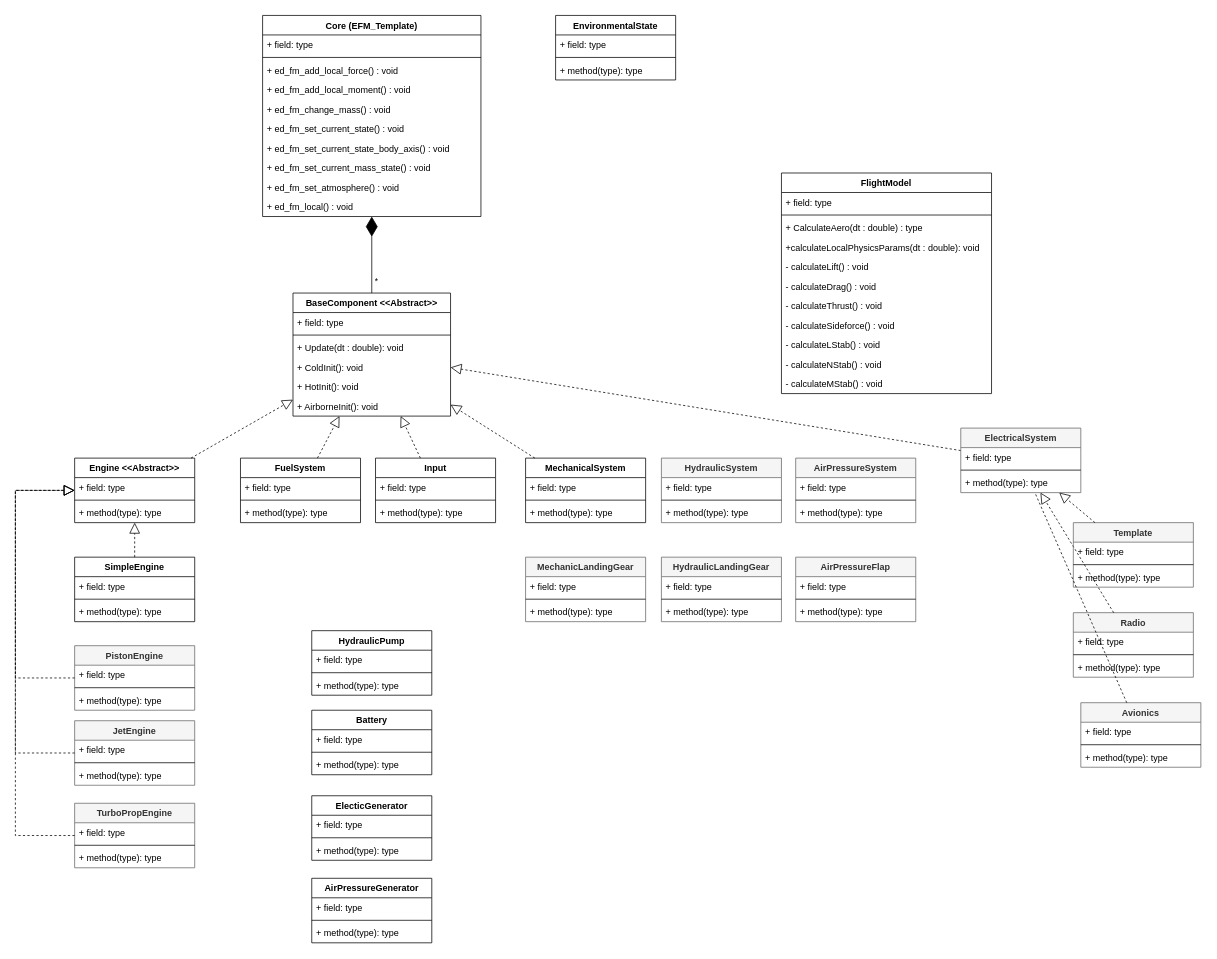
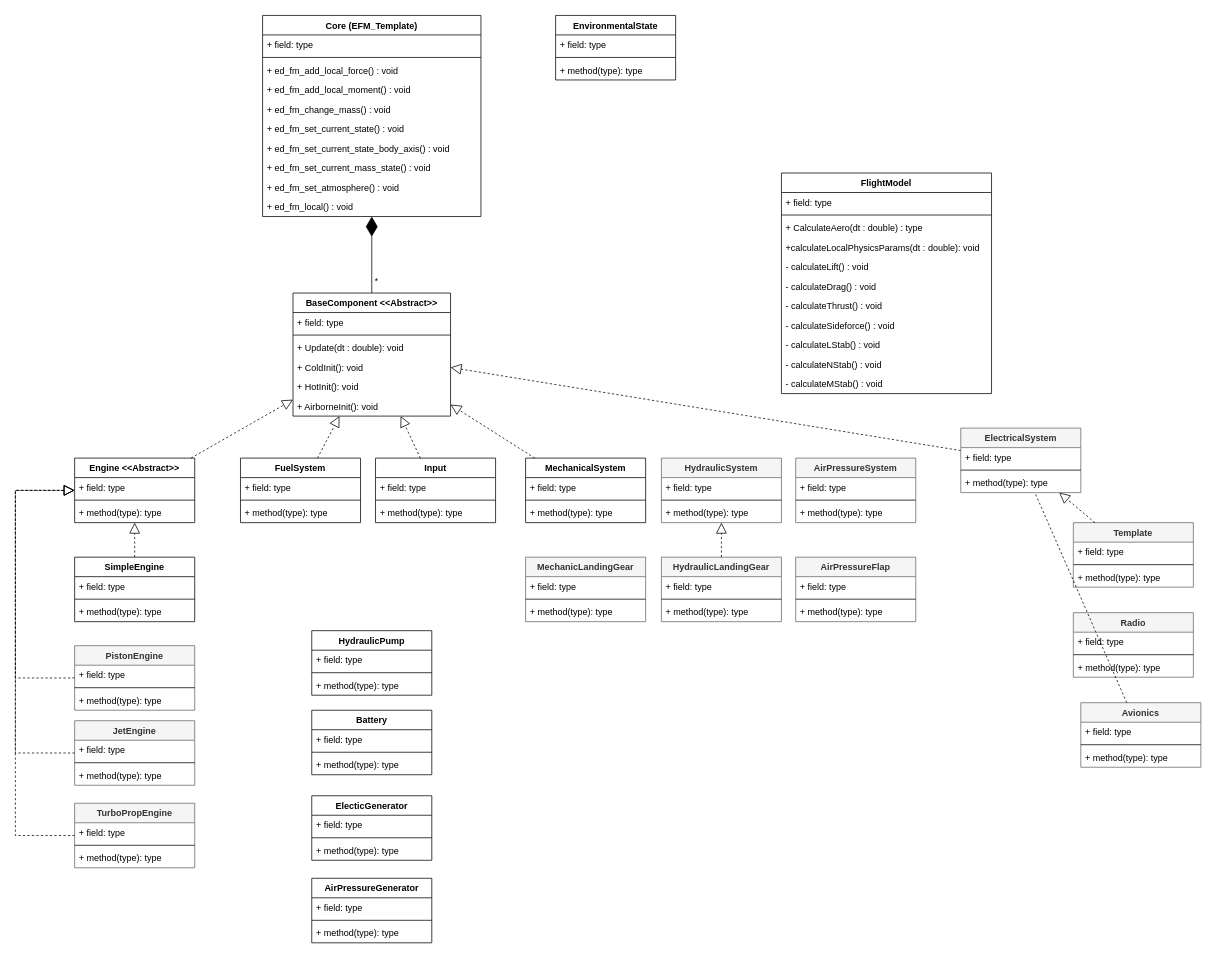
none -> (721, 545)
(1080, 557) -> none
